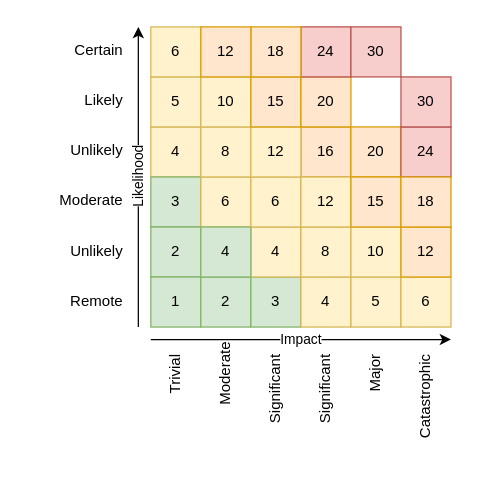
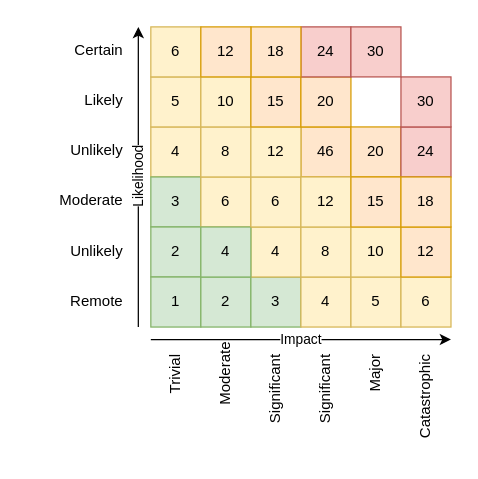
(326, 152) -> (326, 152)
